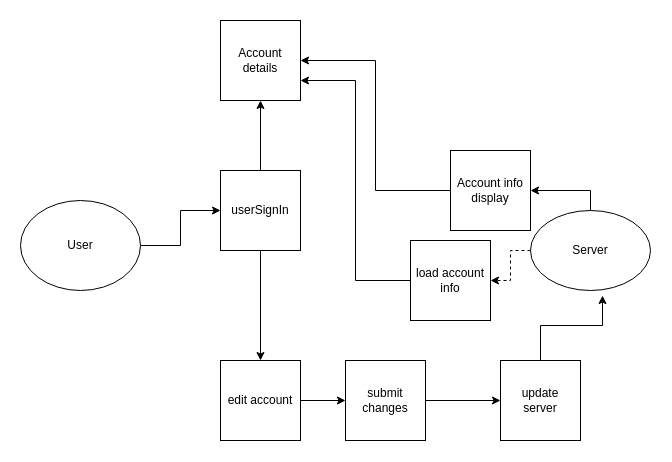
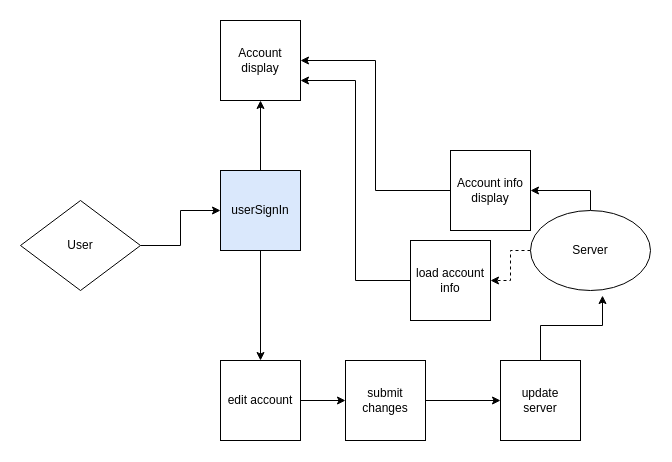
(261, 61) -> (261, 61)
(261, 211) -> (261, 211)
(81, 246) -> (81, 246)
